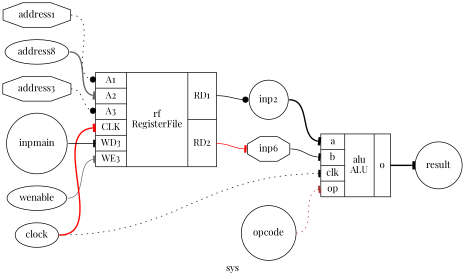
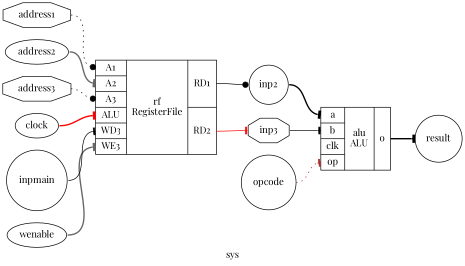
(37, 52) -> (37, 52)
(111, 127) -> (111, 115)
(269, 149) -> (269, 131)
(82, 179) -> (82, 193)
(189, 205) -> none
